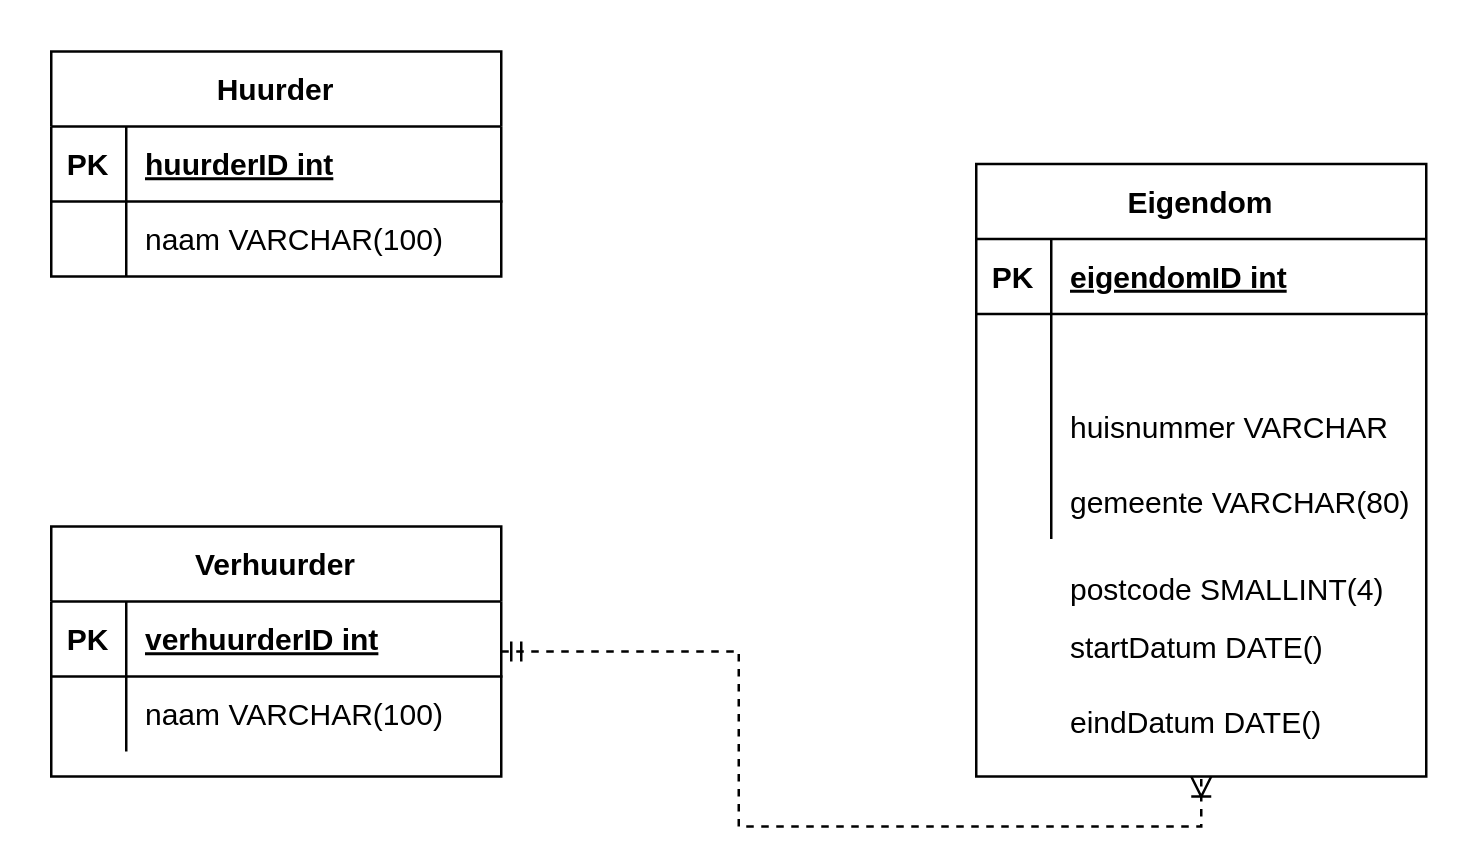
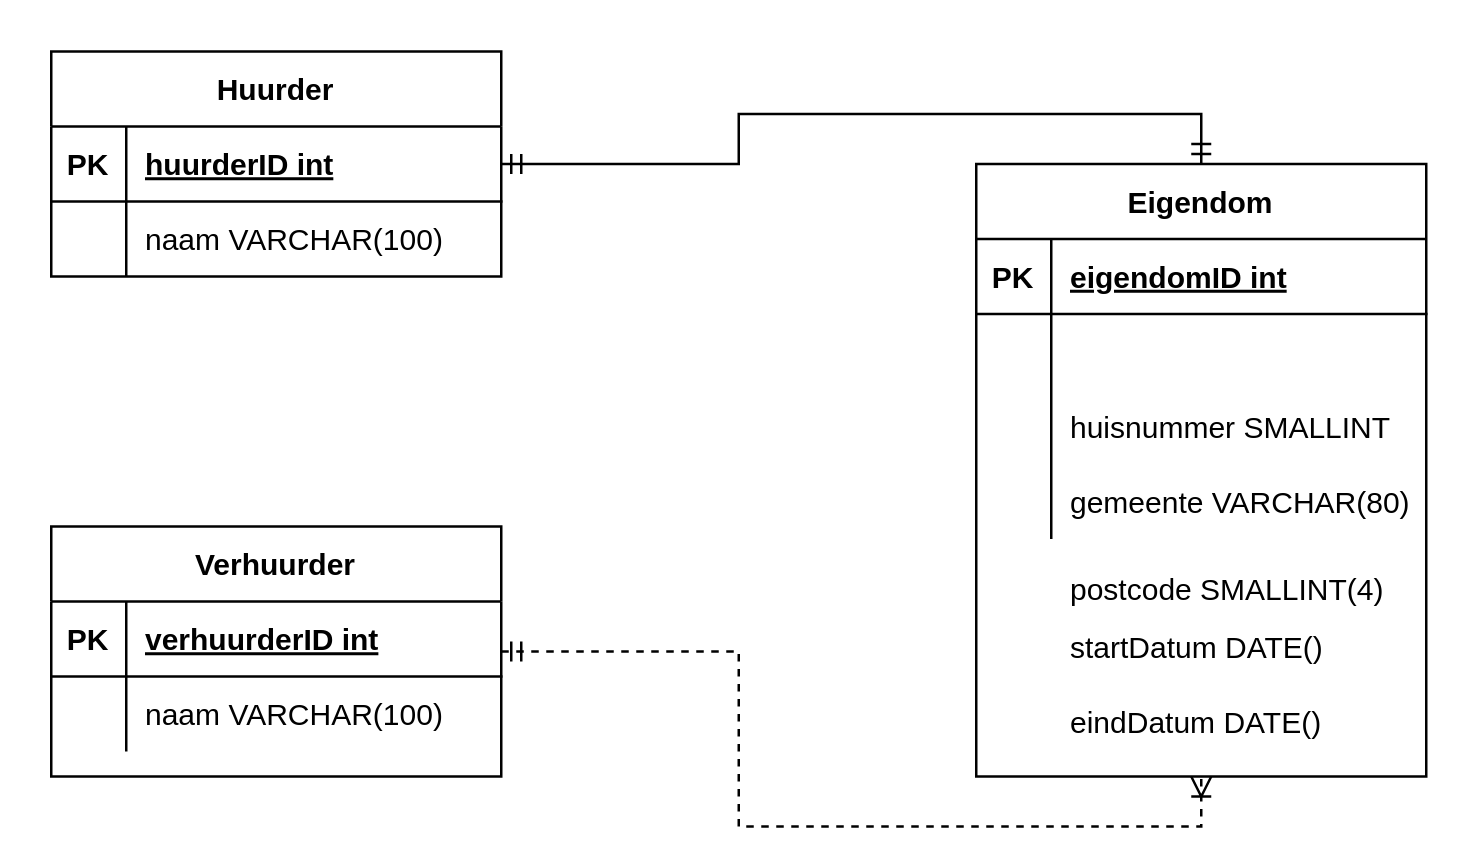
none -> (854, 114)
(1213, 428) -> (1222, 428)
